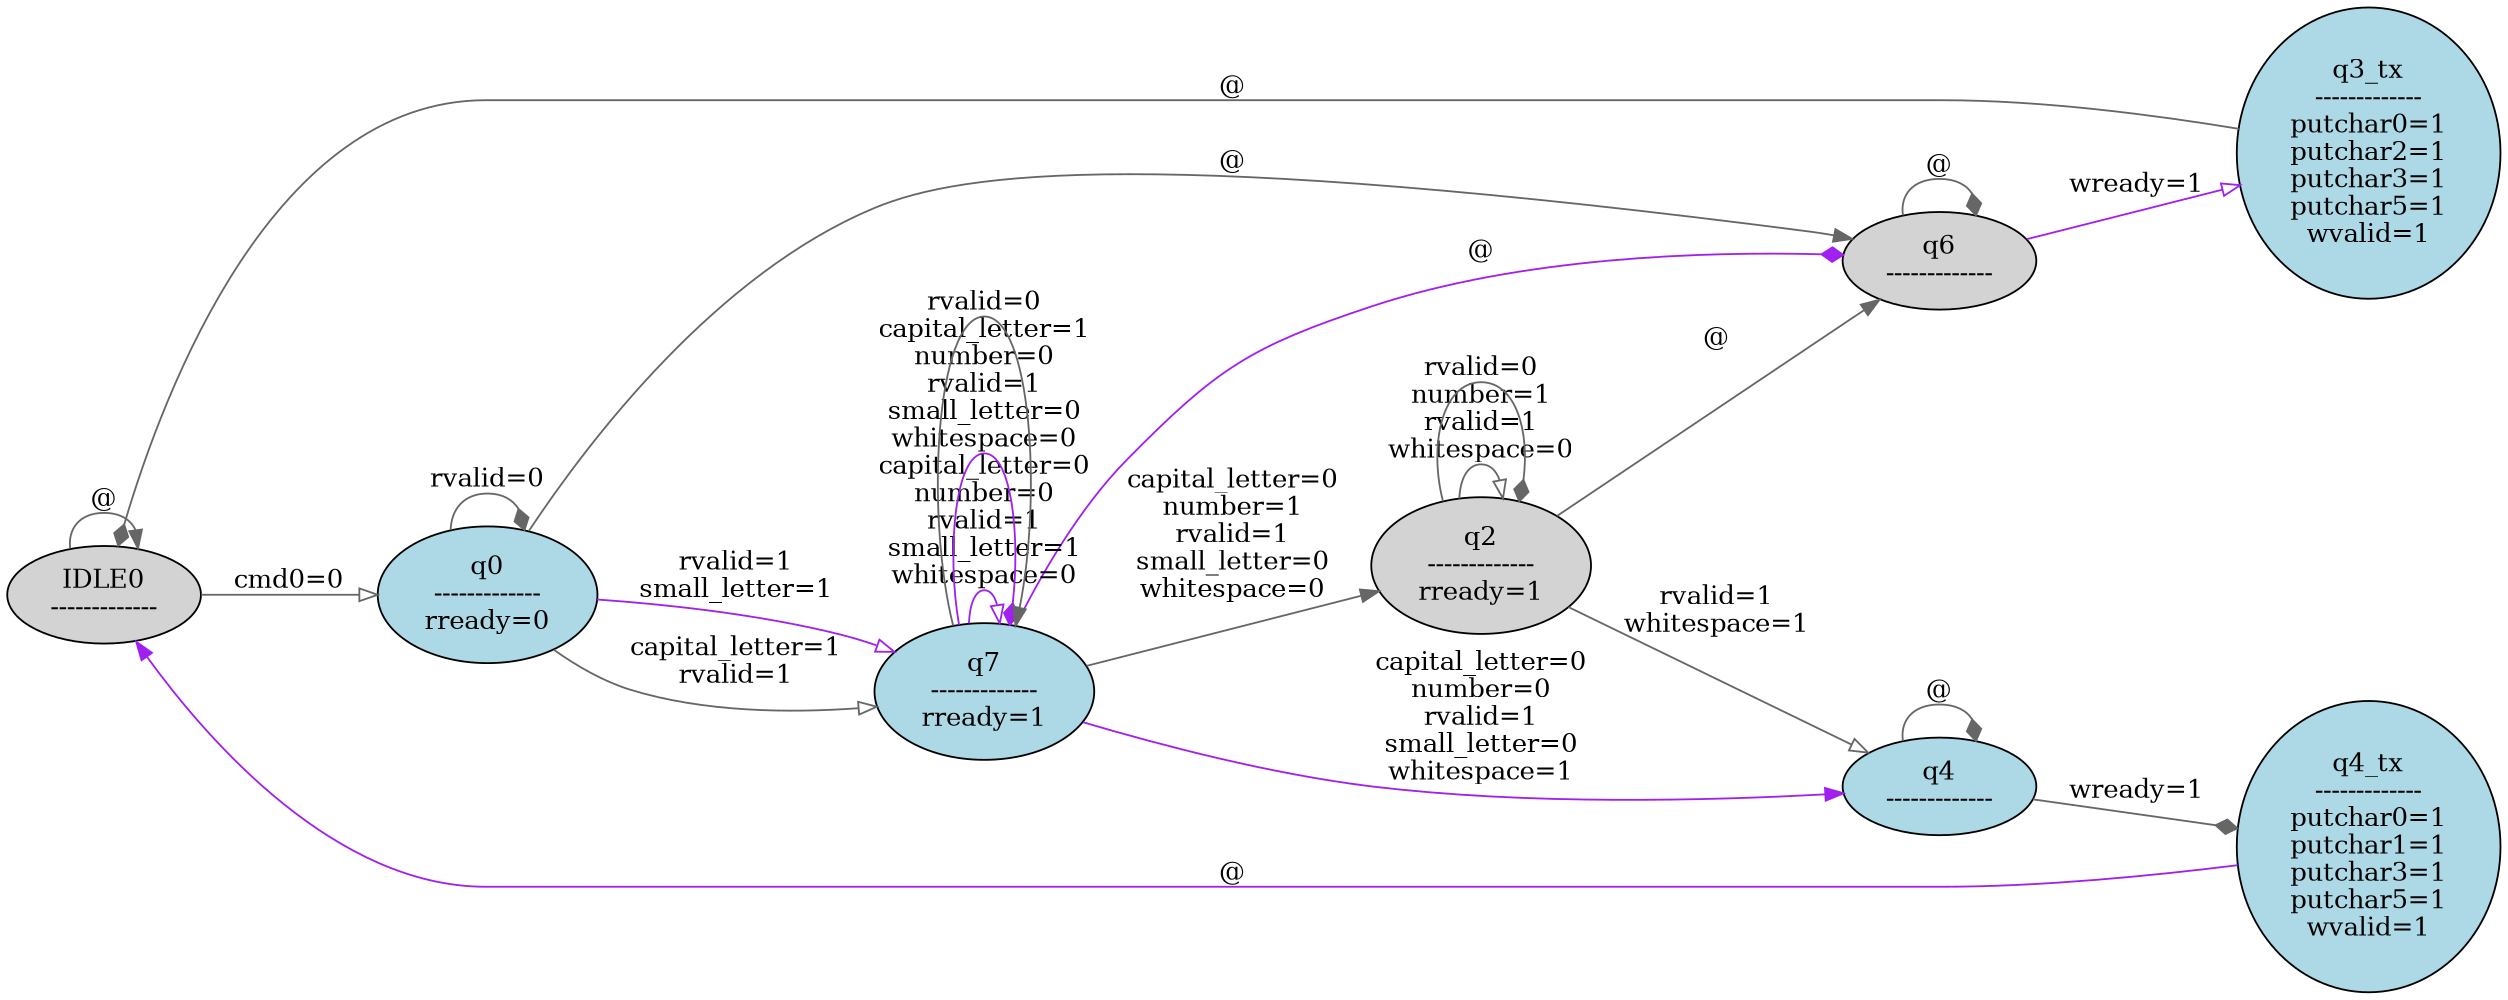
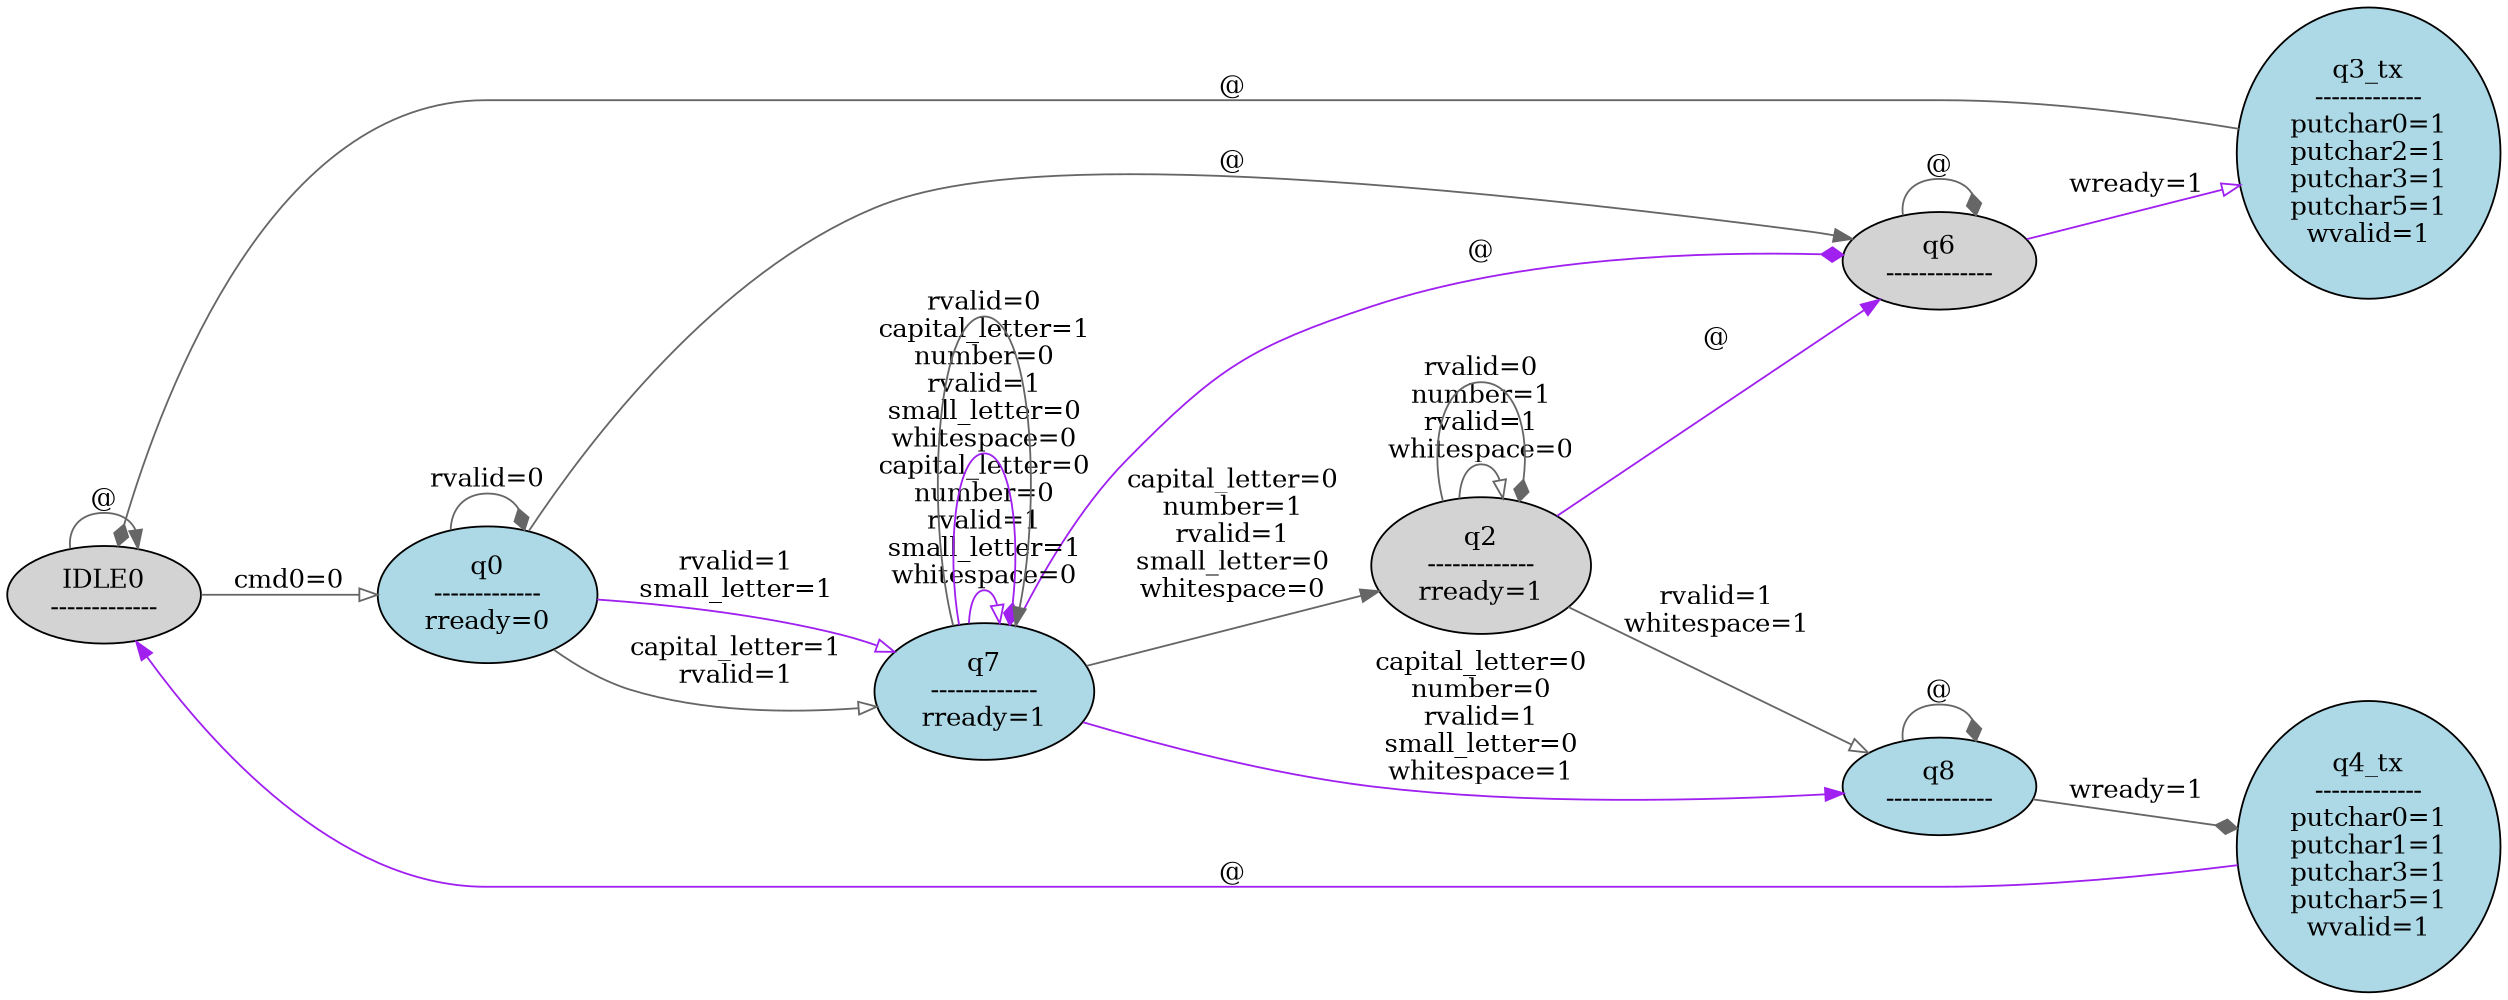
(1710, 413) -> (1710, 413)
(1939, 786) -> (1939, 786)
